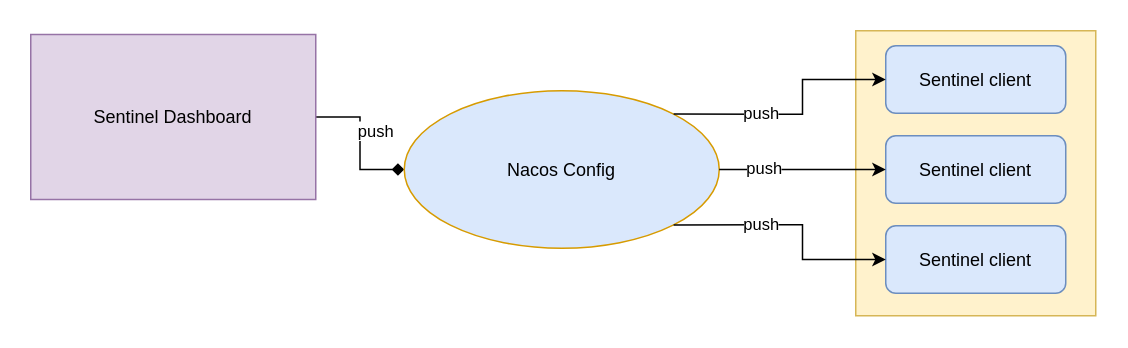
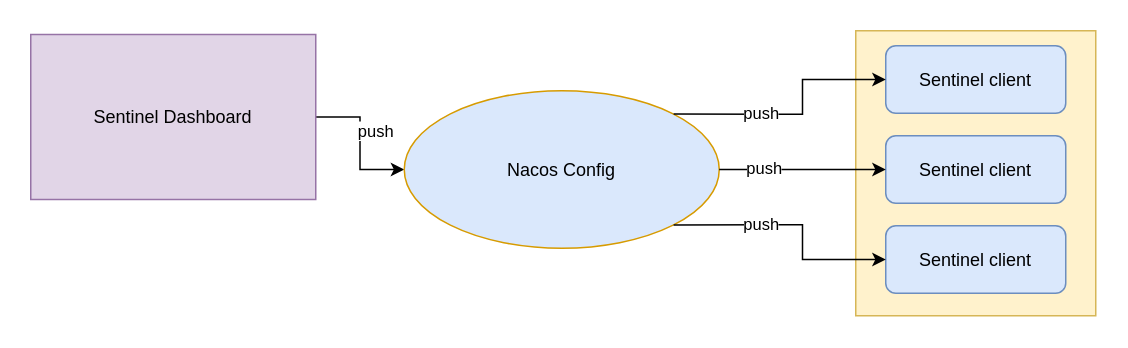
(391, 170) -> (392, 170)
